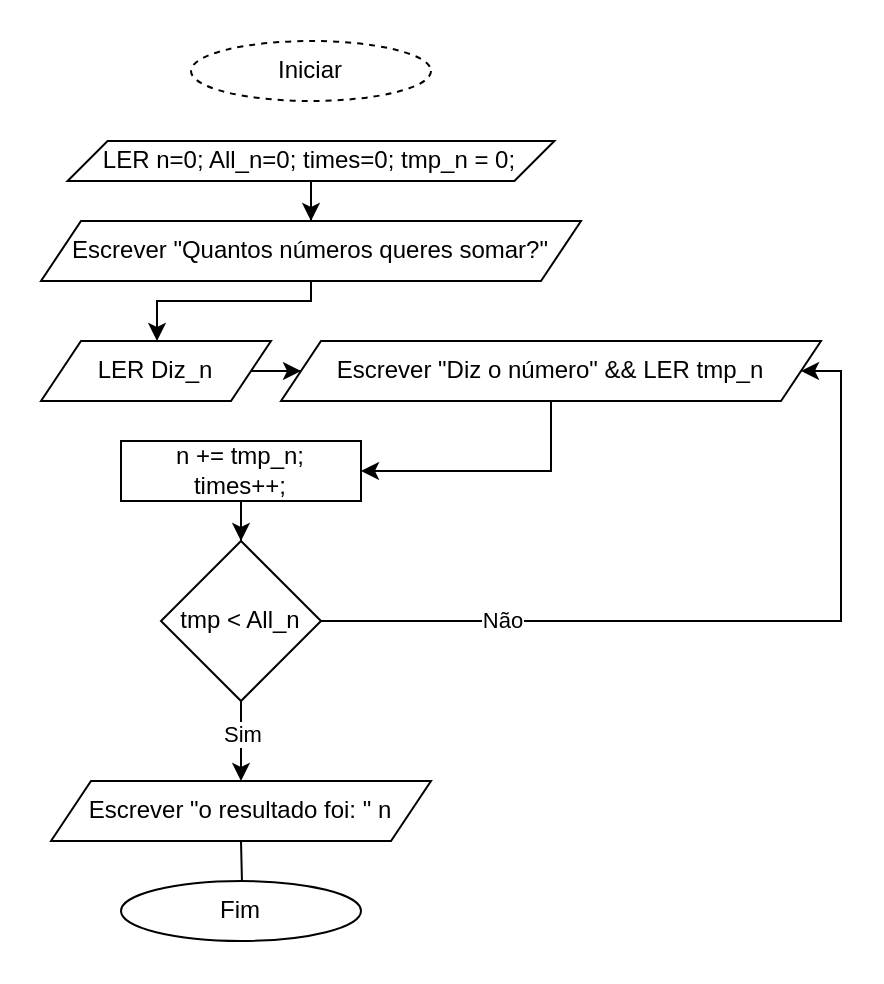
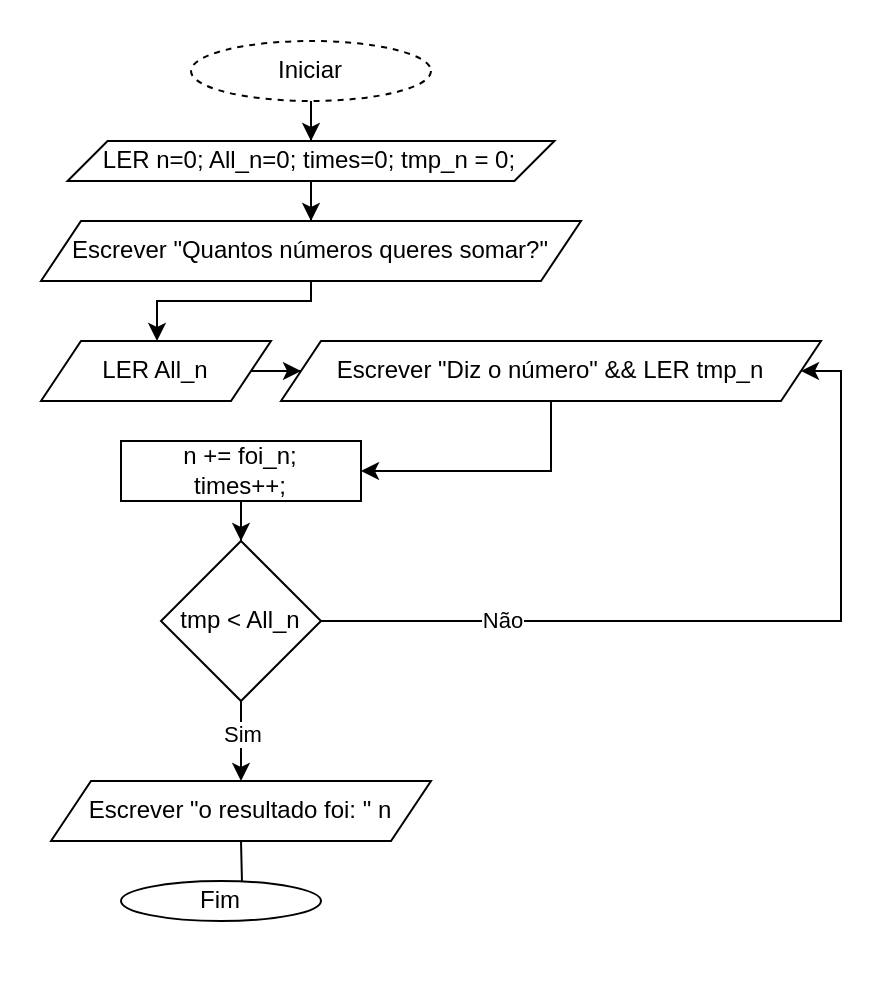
none -> (311, 128)
(156, 371) -> (156, 371)
(241, 471) -> (241, 471)
(241, 911) -> (221, 901)
